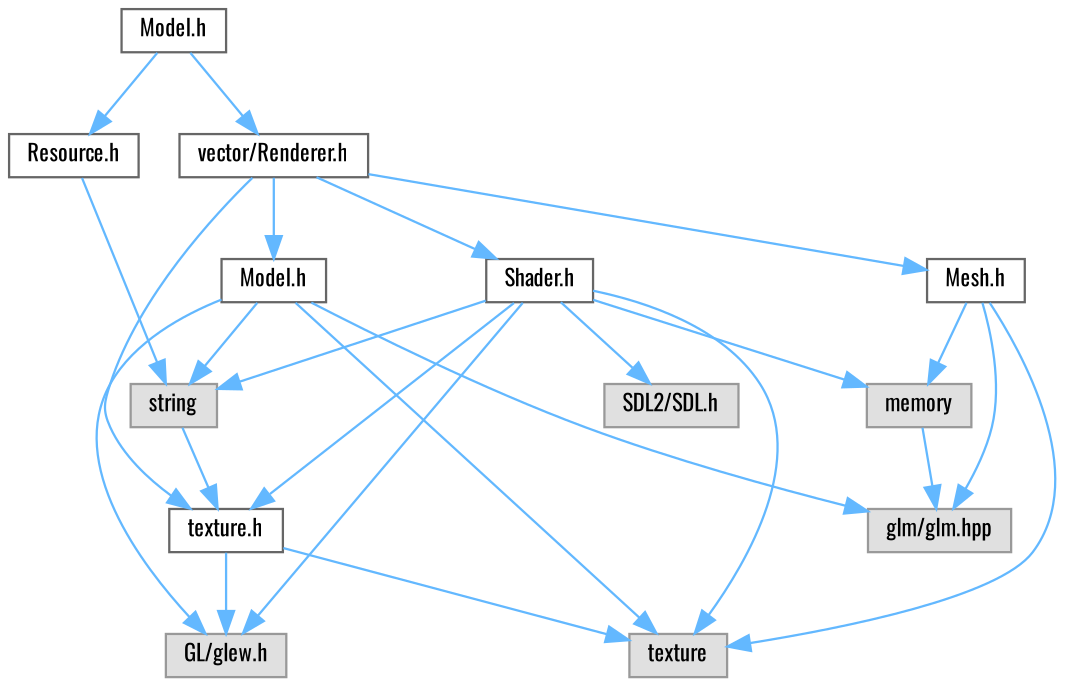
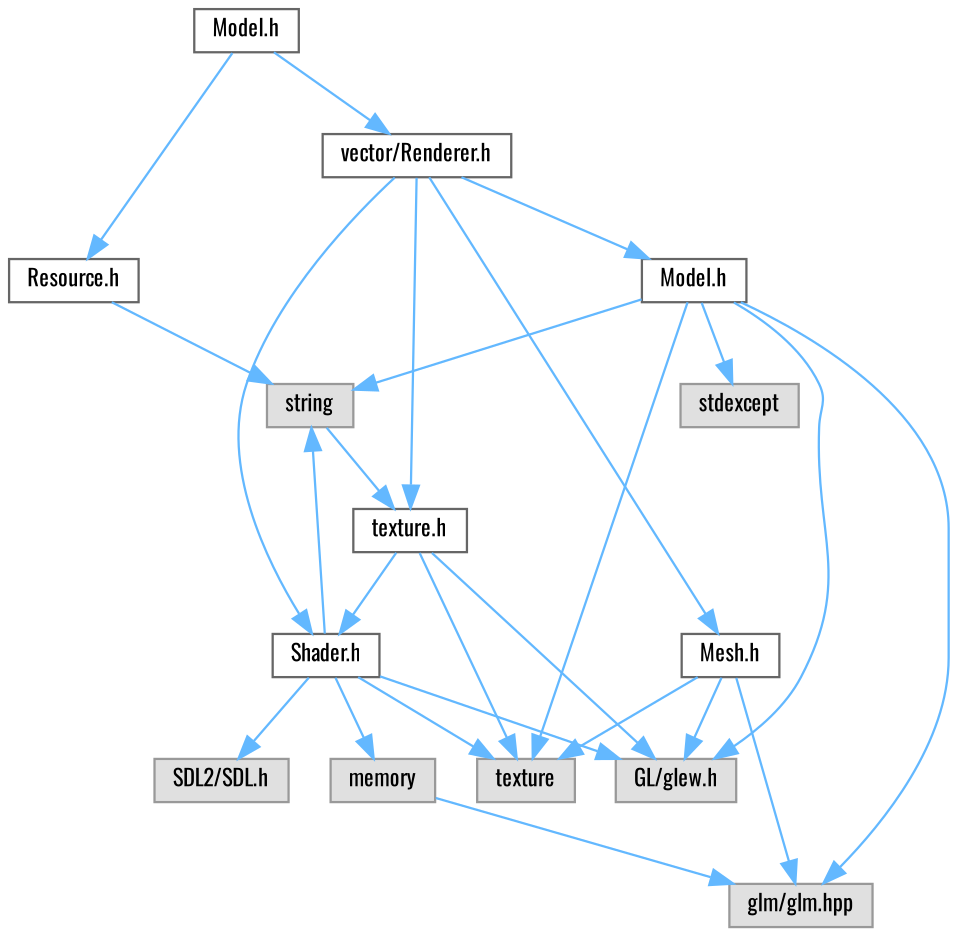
(952, 333) -> (708, 708)
none -> (740, 406)
(380, 408) -> (375, 584)
